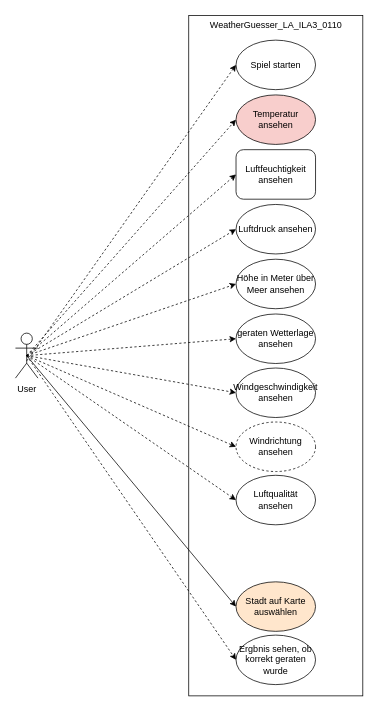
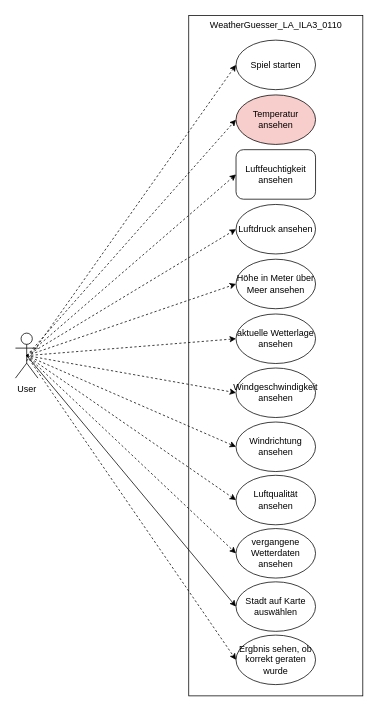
(276, 339) -> (276, 339)
(276, 447) -> (276, 447)
none -> (217, 535)
none -> (276, 553)
(276, 606) -> (276, 606)
